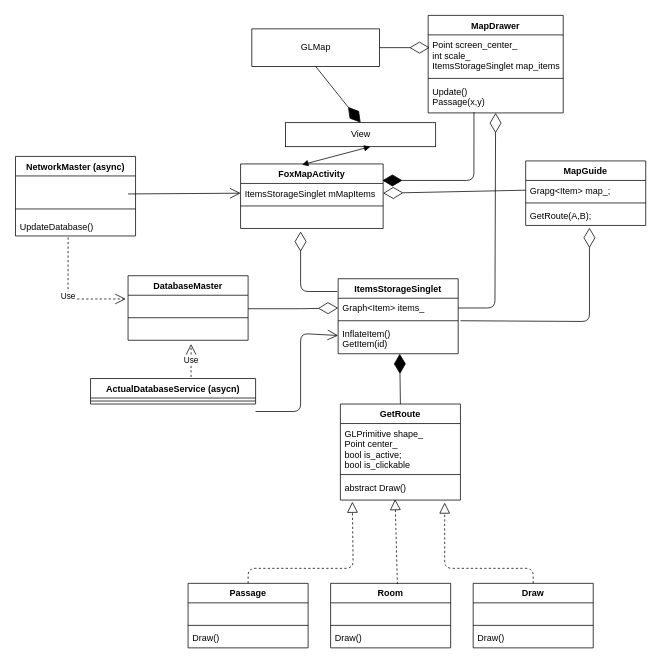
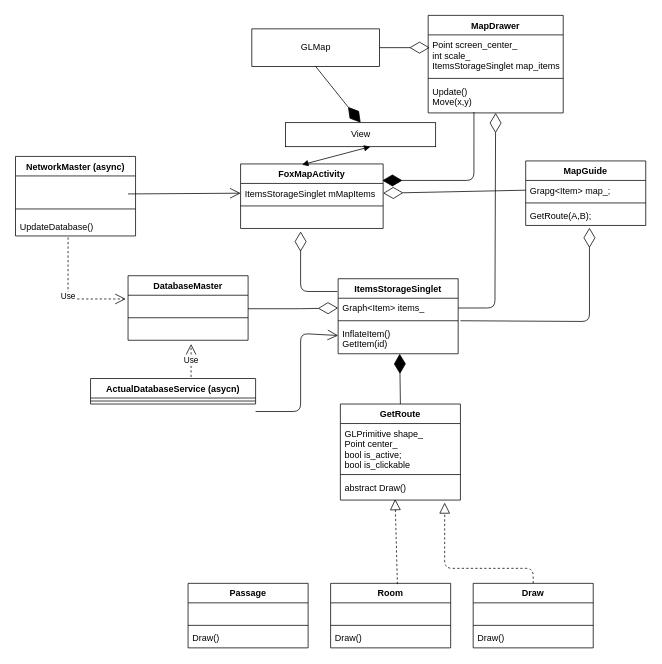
(452, 92) -> (452, 92)
(320, 568) -> none
